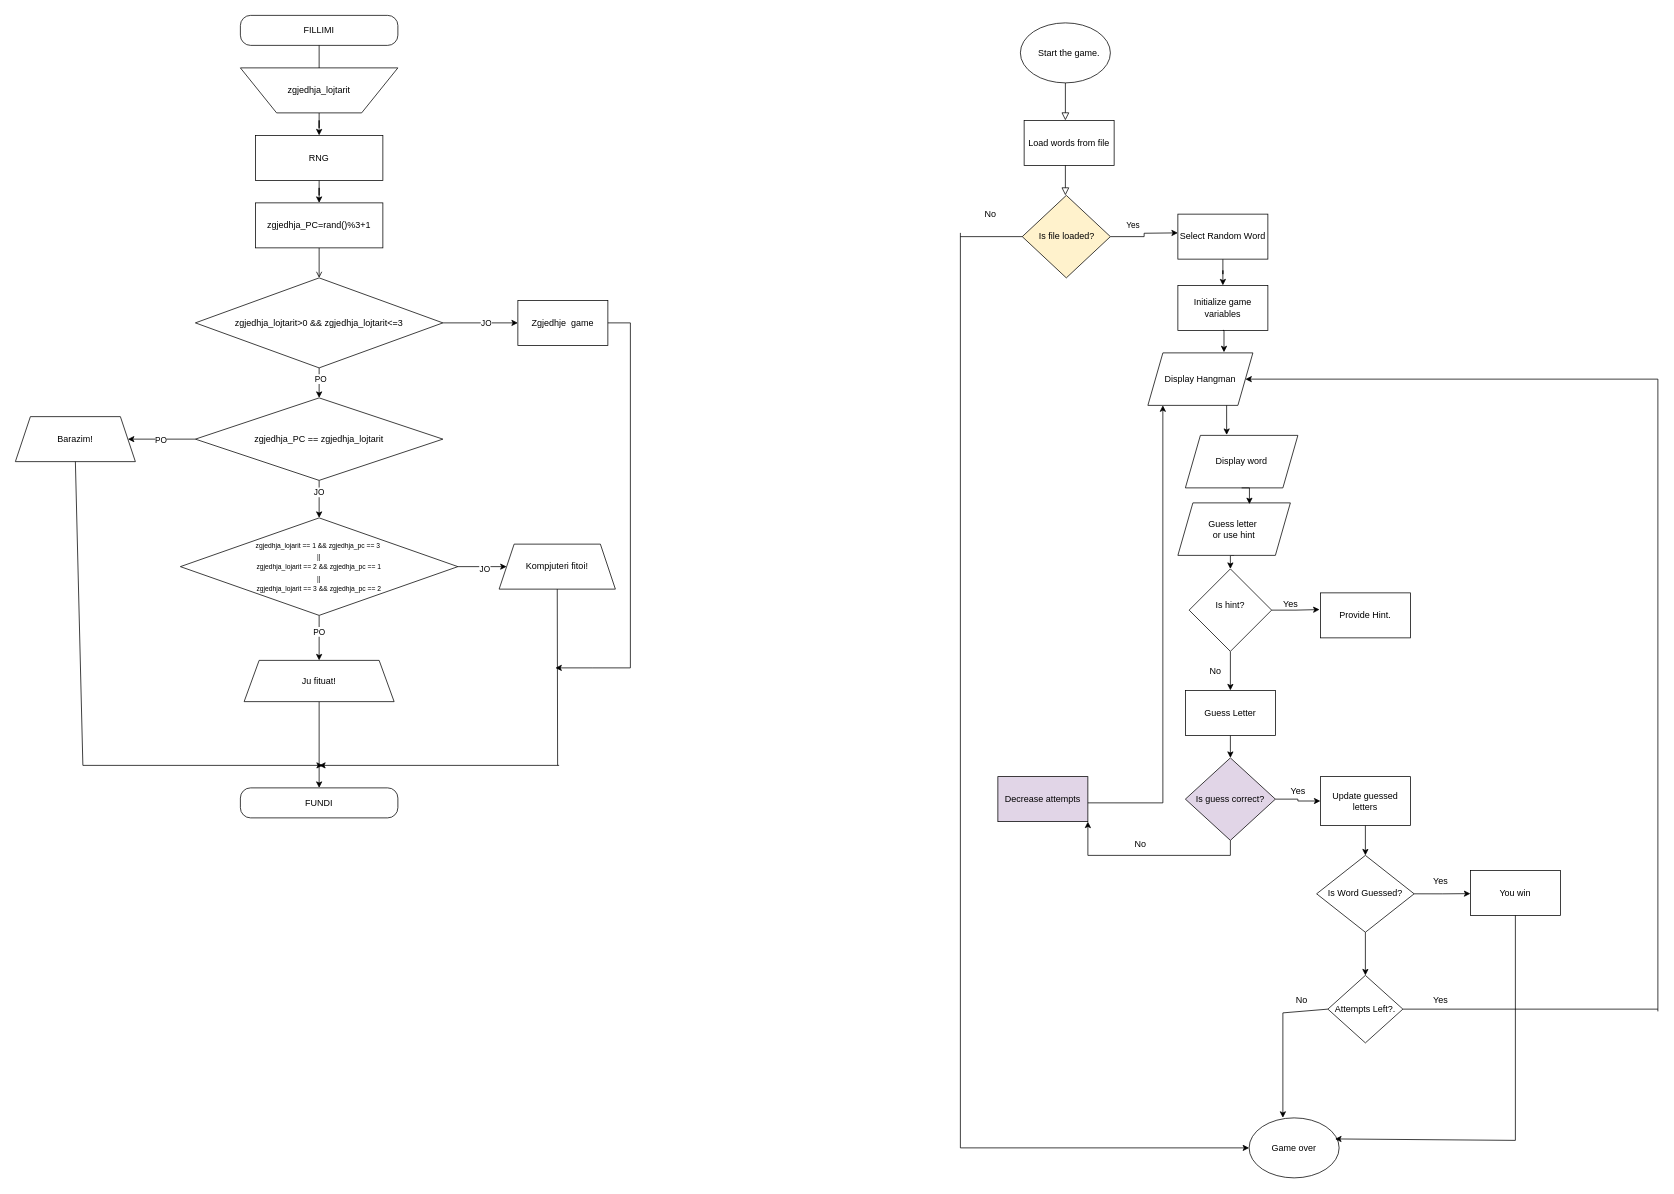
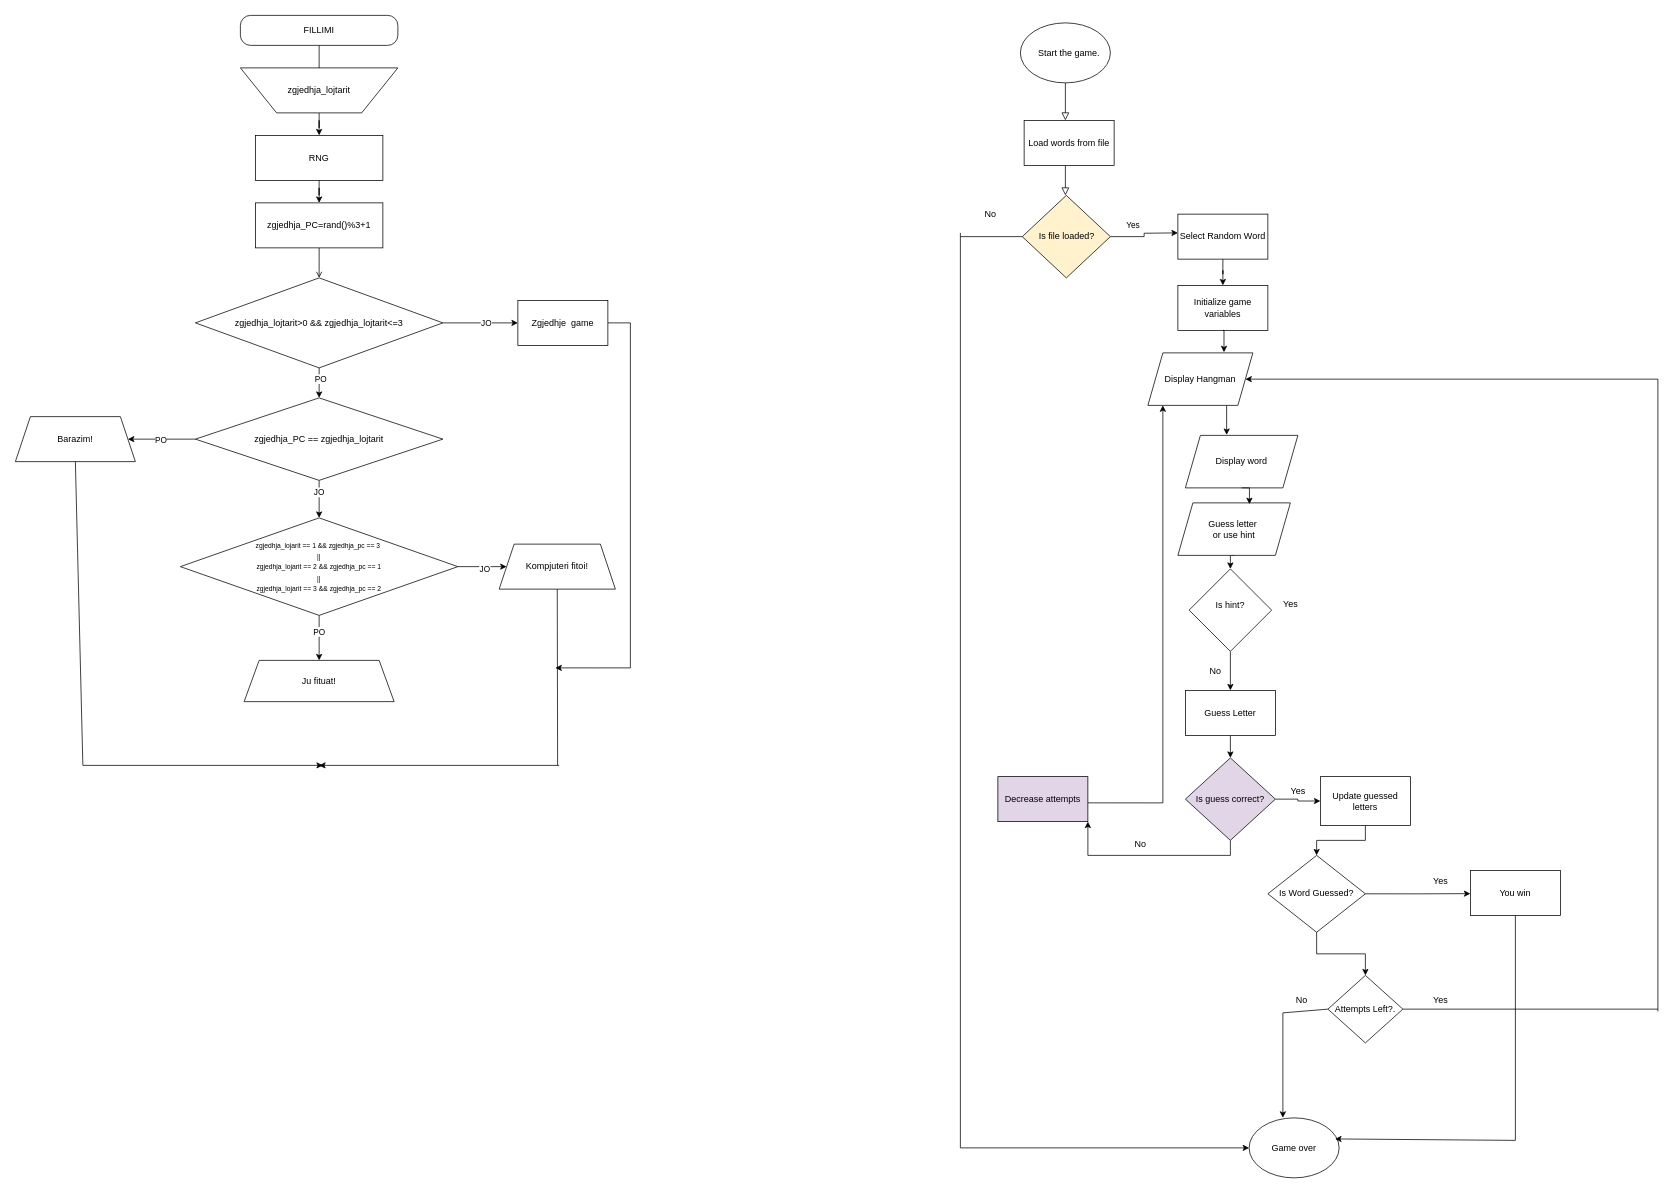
(1311, 610) -> none
(1365, 615) -> none
(319, 781) -> none
(319, 803) -> none
(1365, 894) -> (1317, 894)
